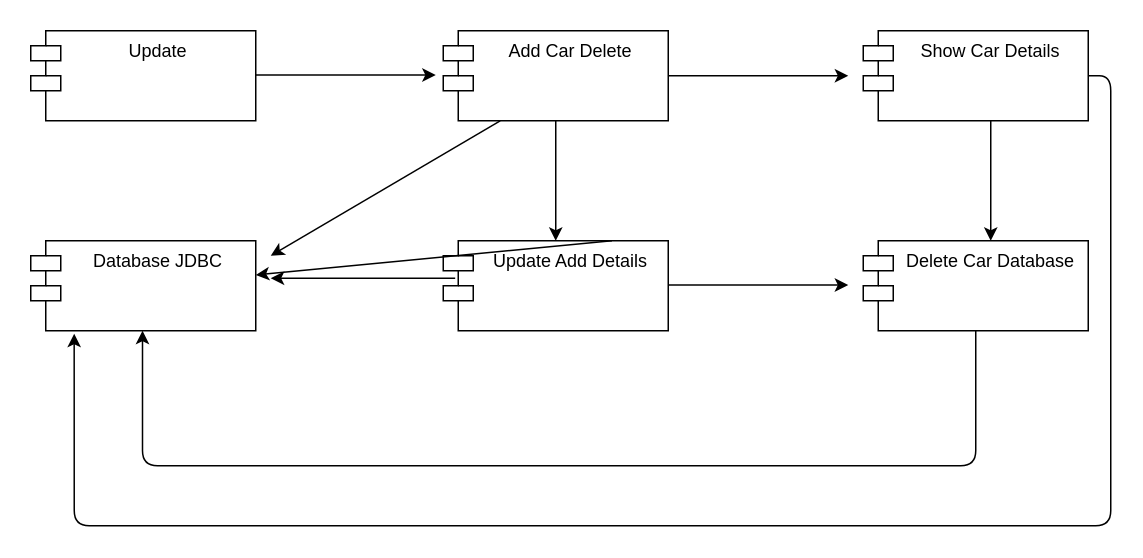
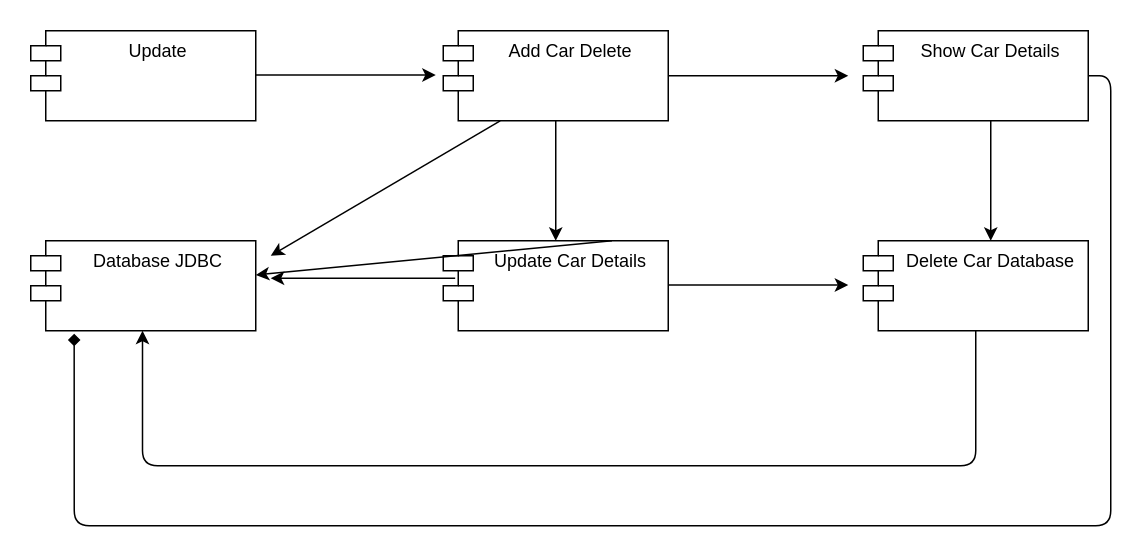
(570, 261) -> (570, 261)
(74, 345) -> (74, 346)
